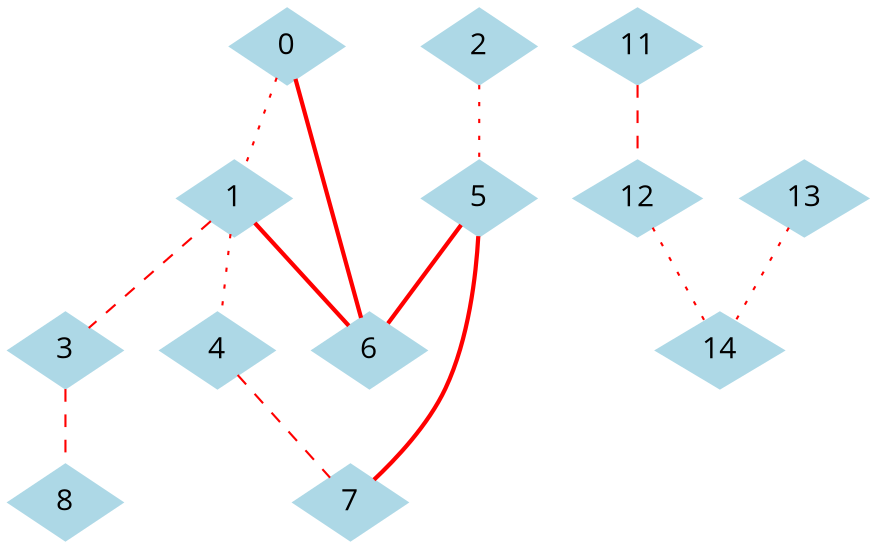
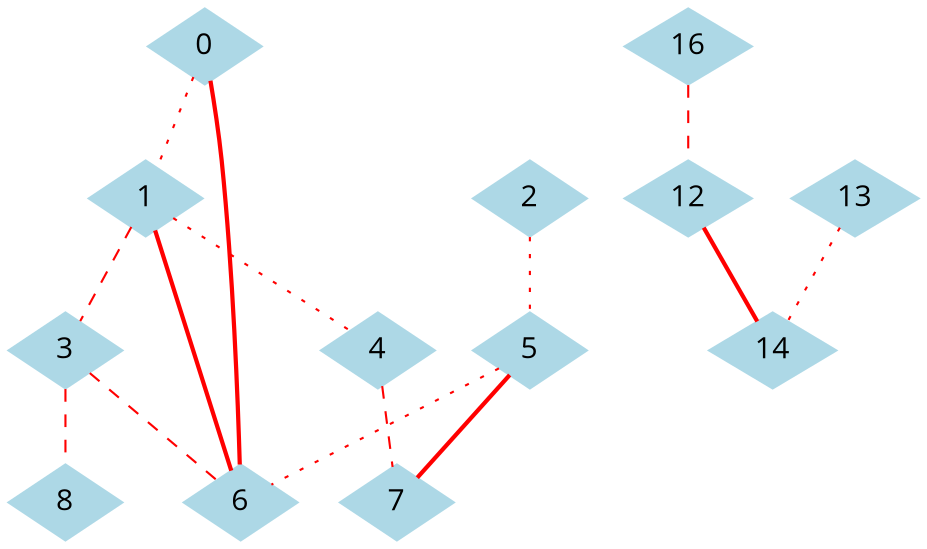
(638, 46) -> (688, 46)
(425, 274) -> (374, 432)
(678, 274) -> (730, 275)
none -> (153, 427)
